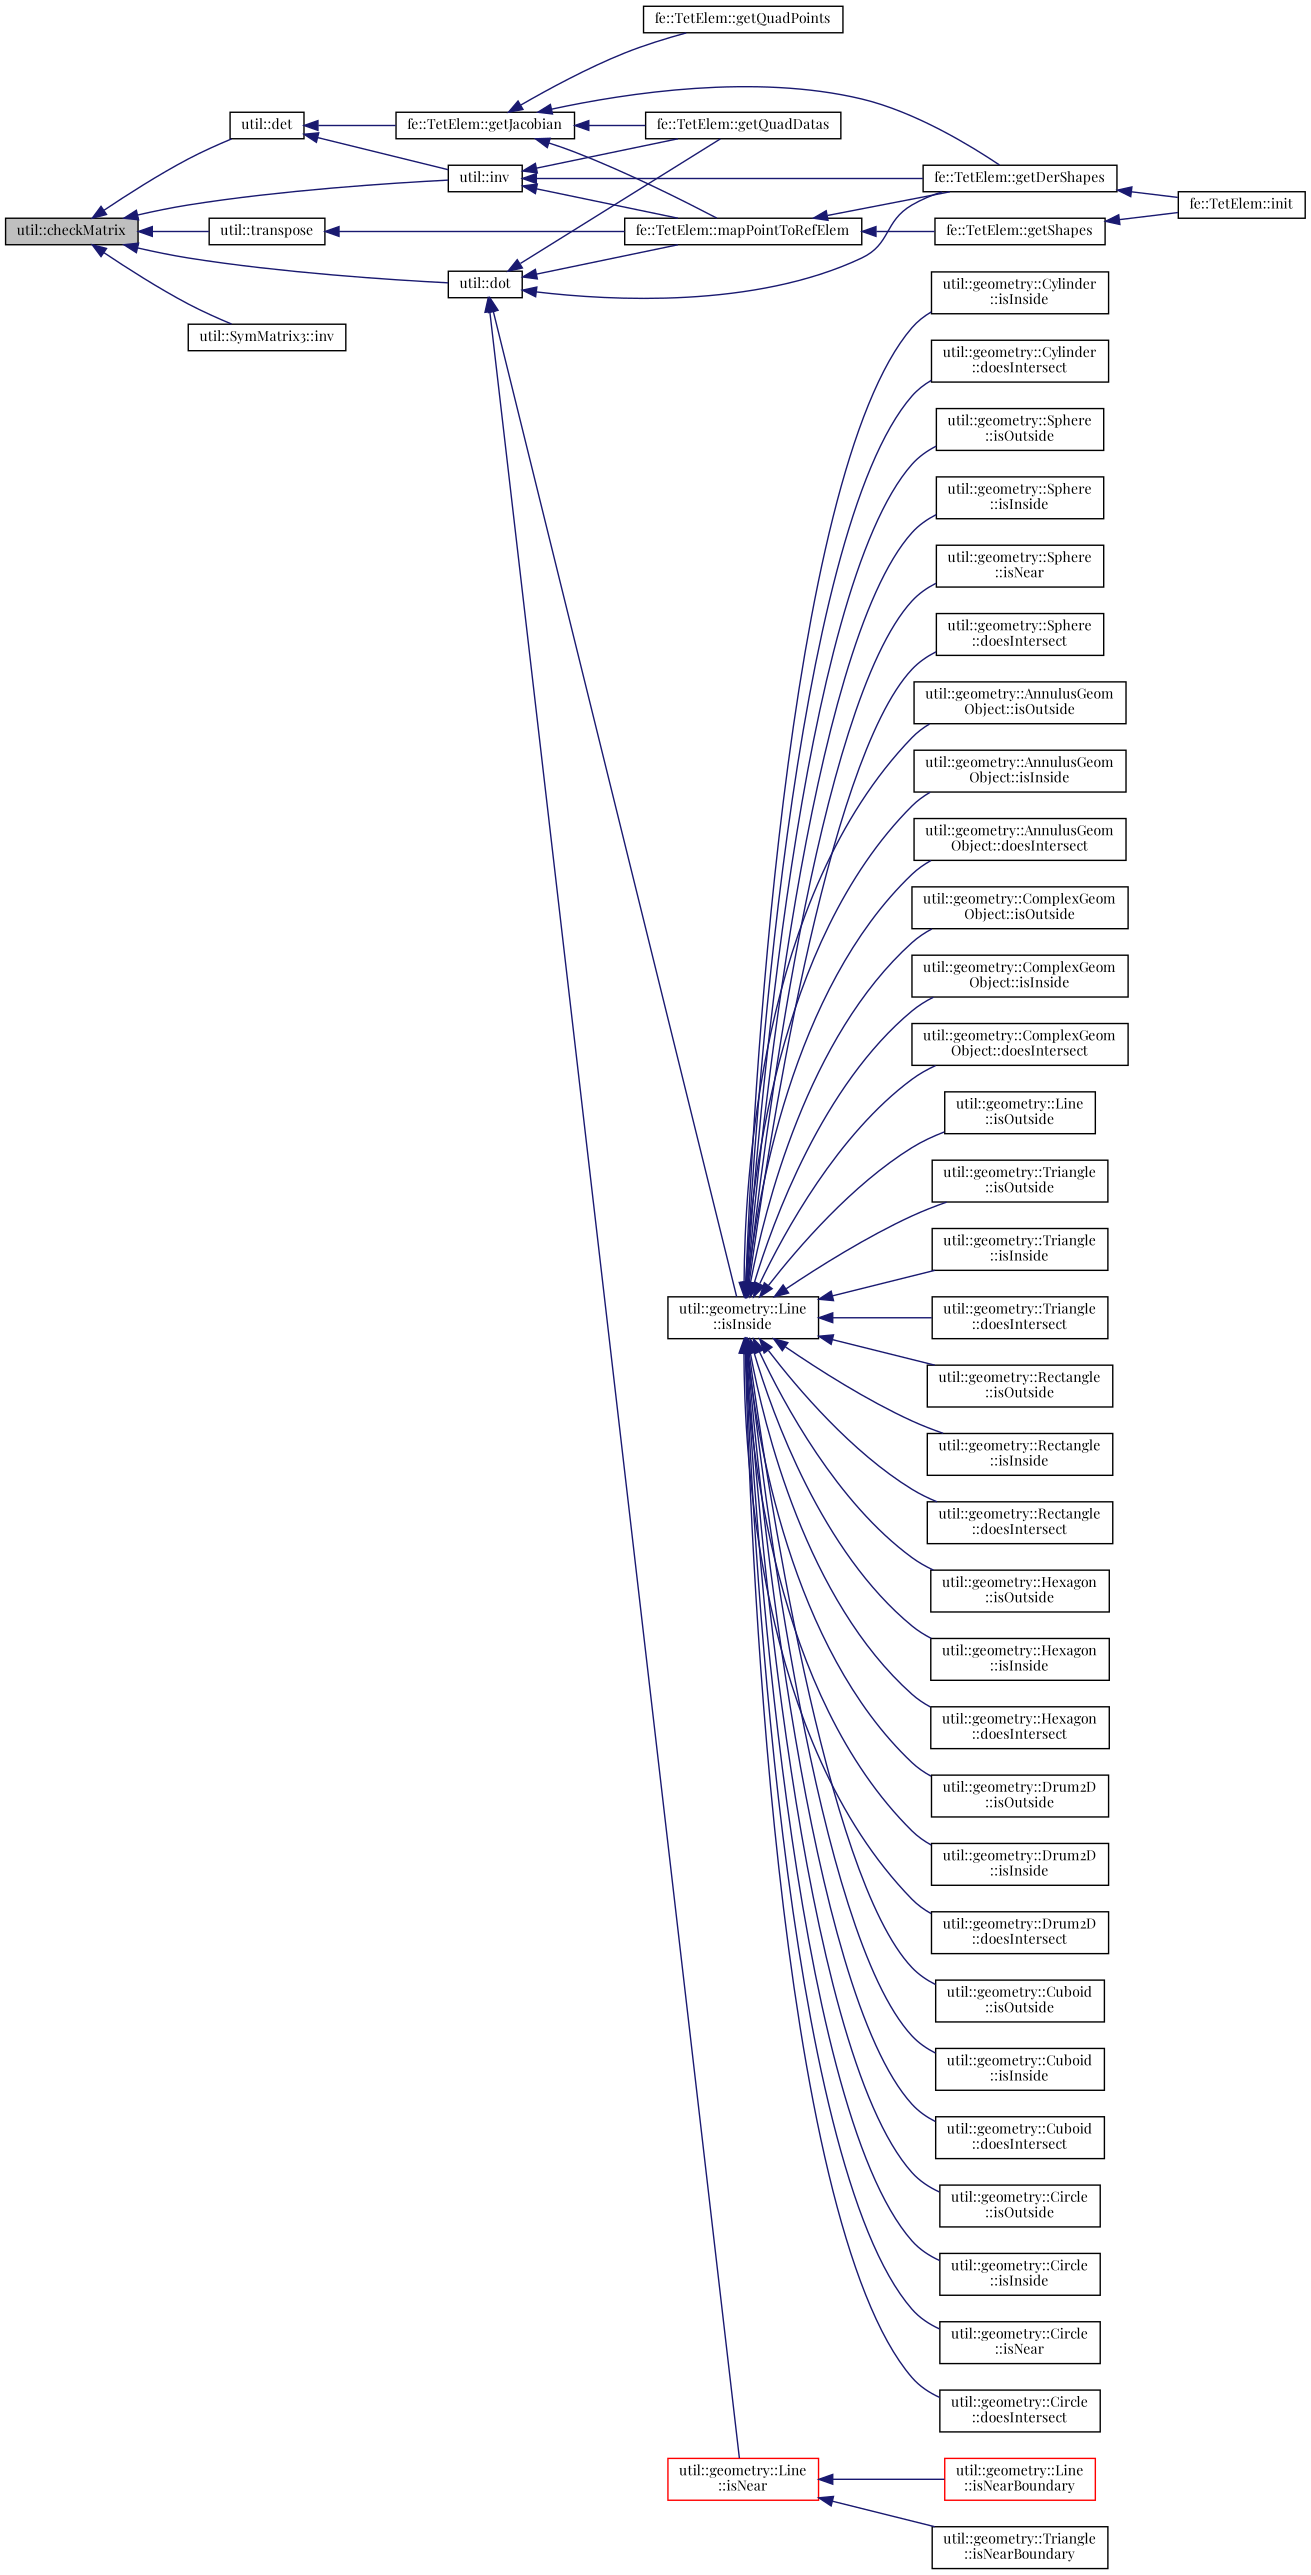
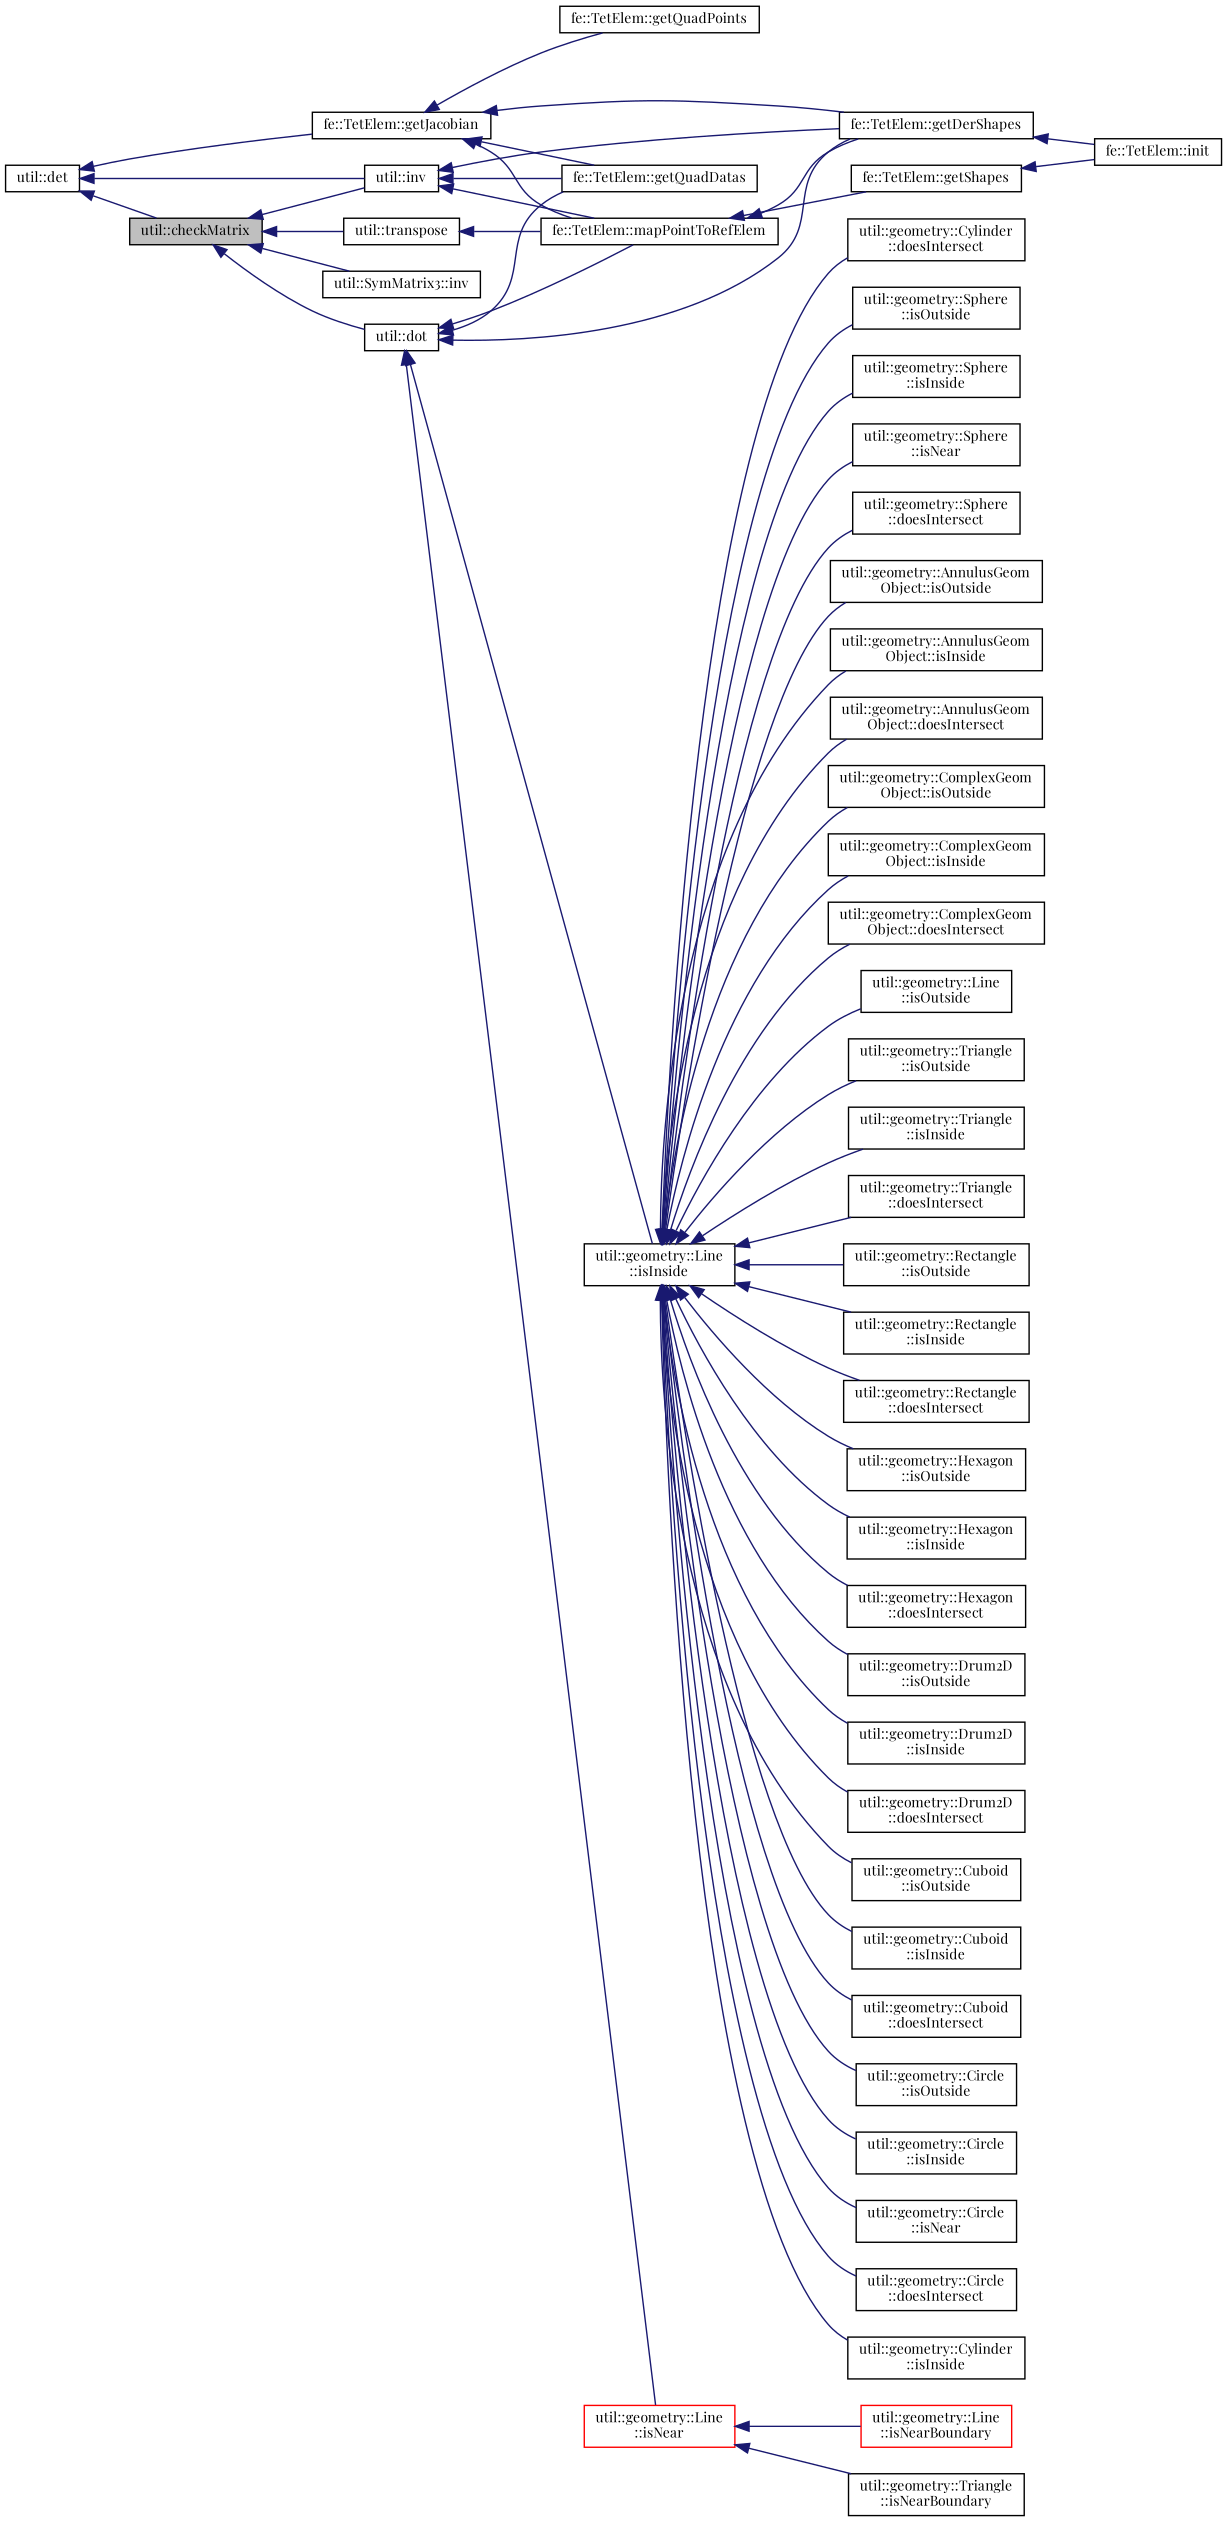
(166, 171) -> (125, 207)
